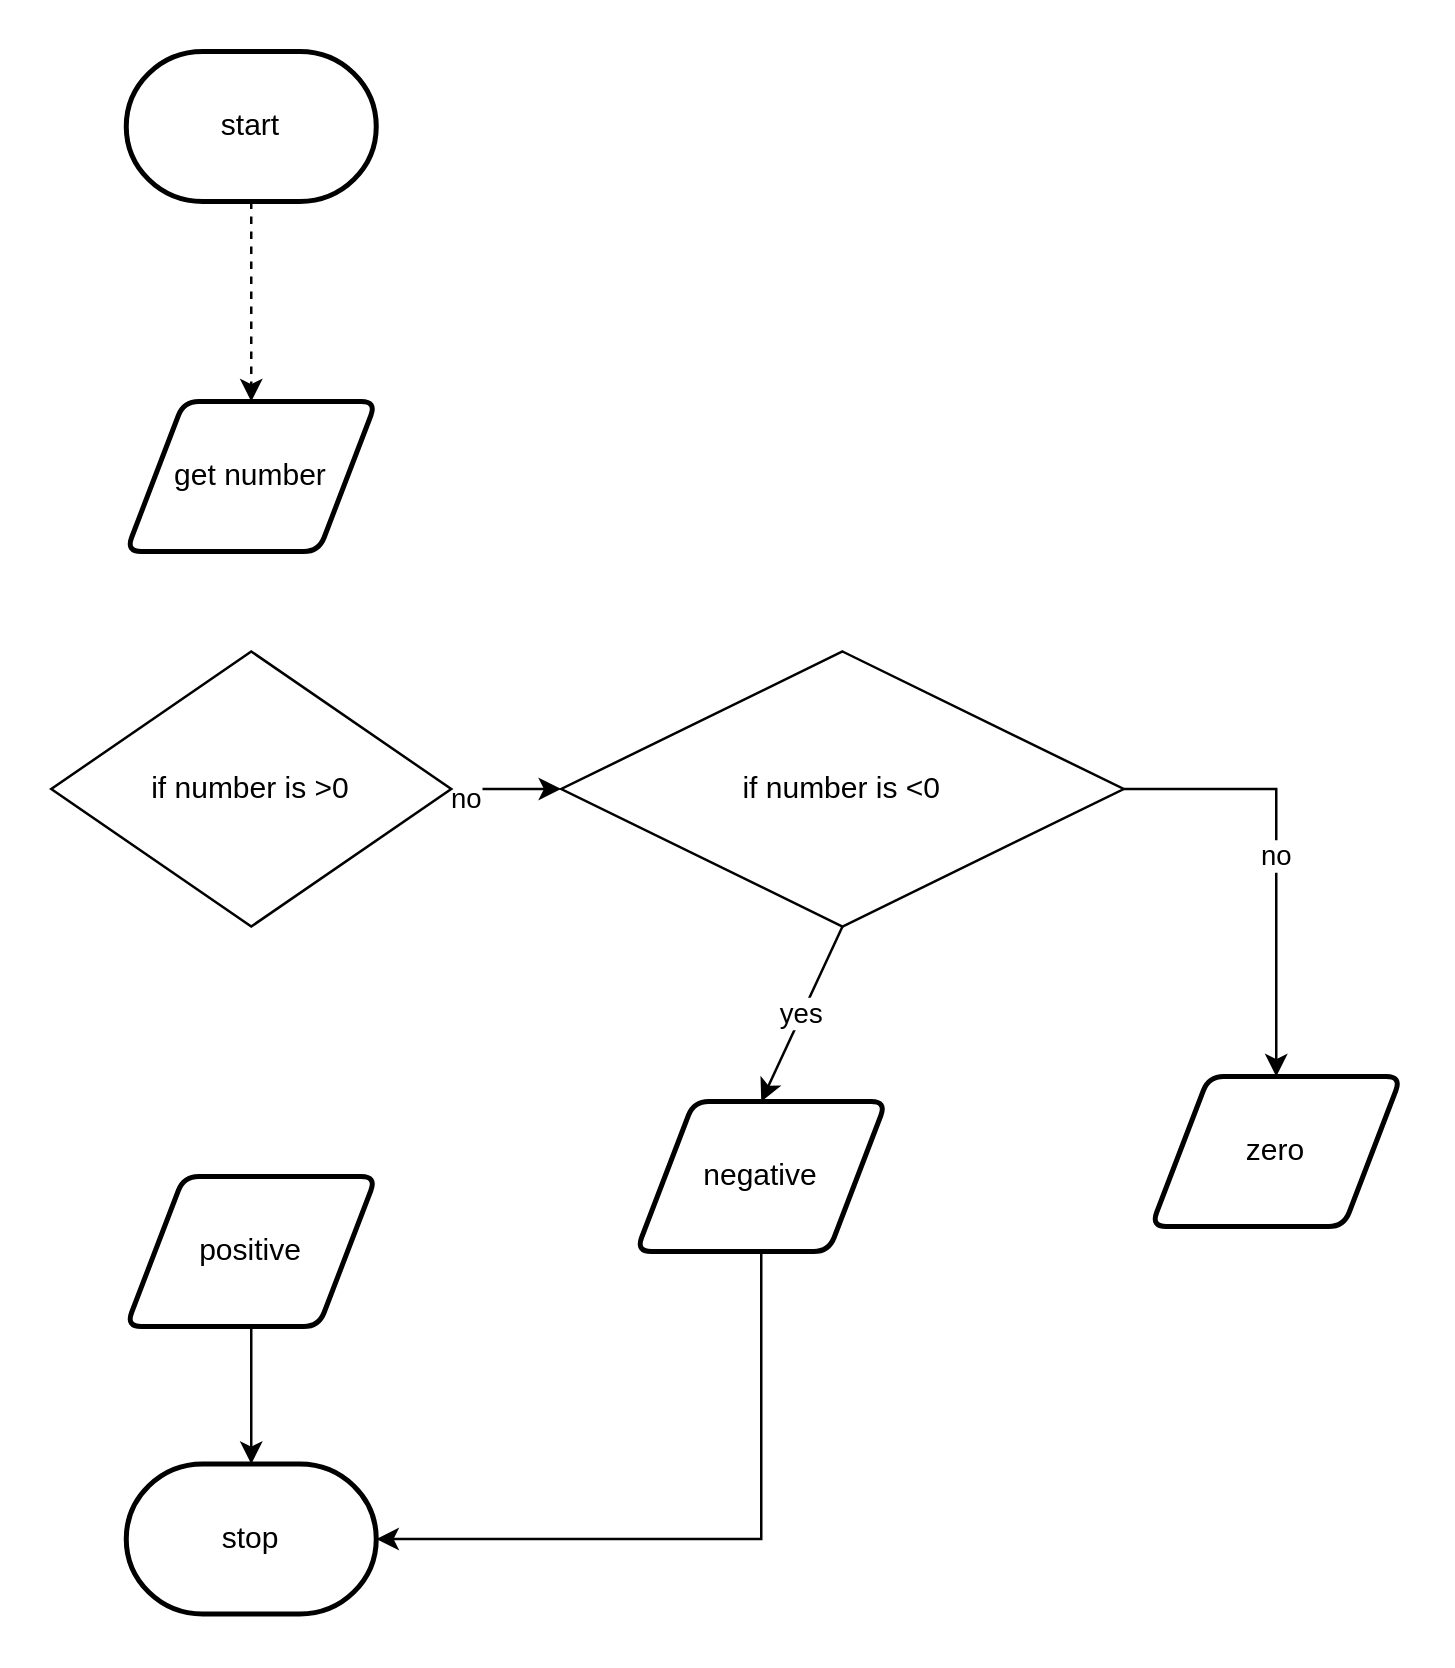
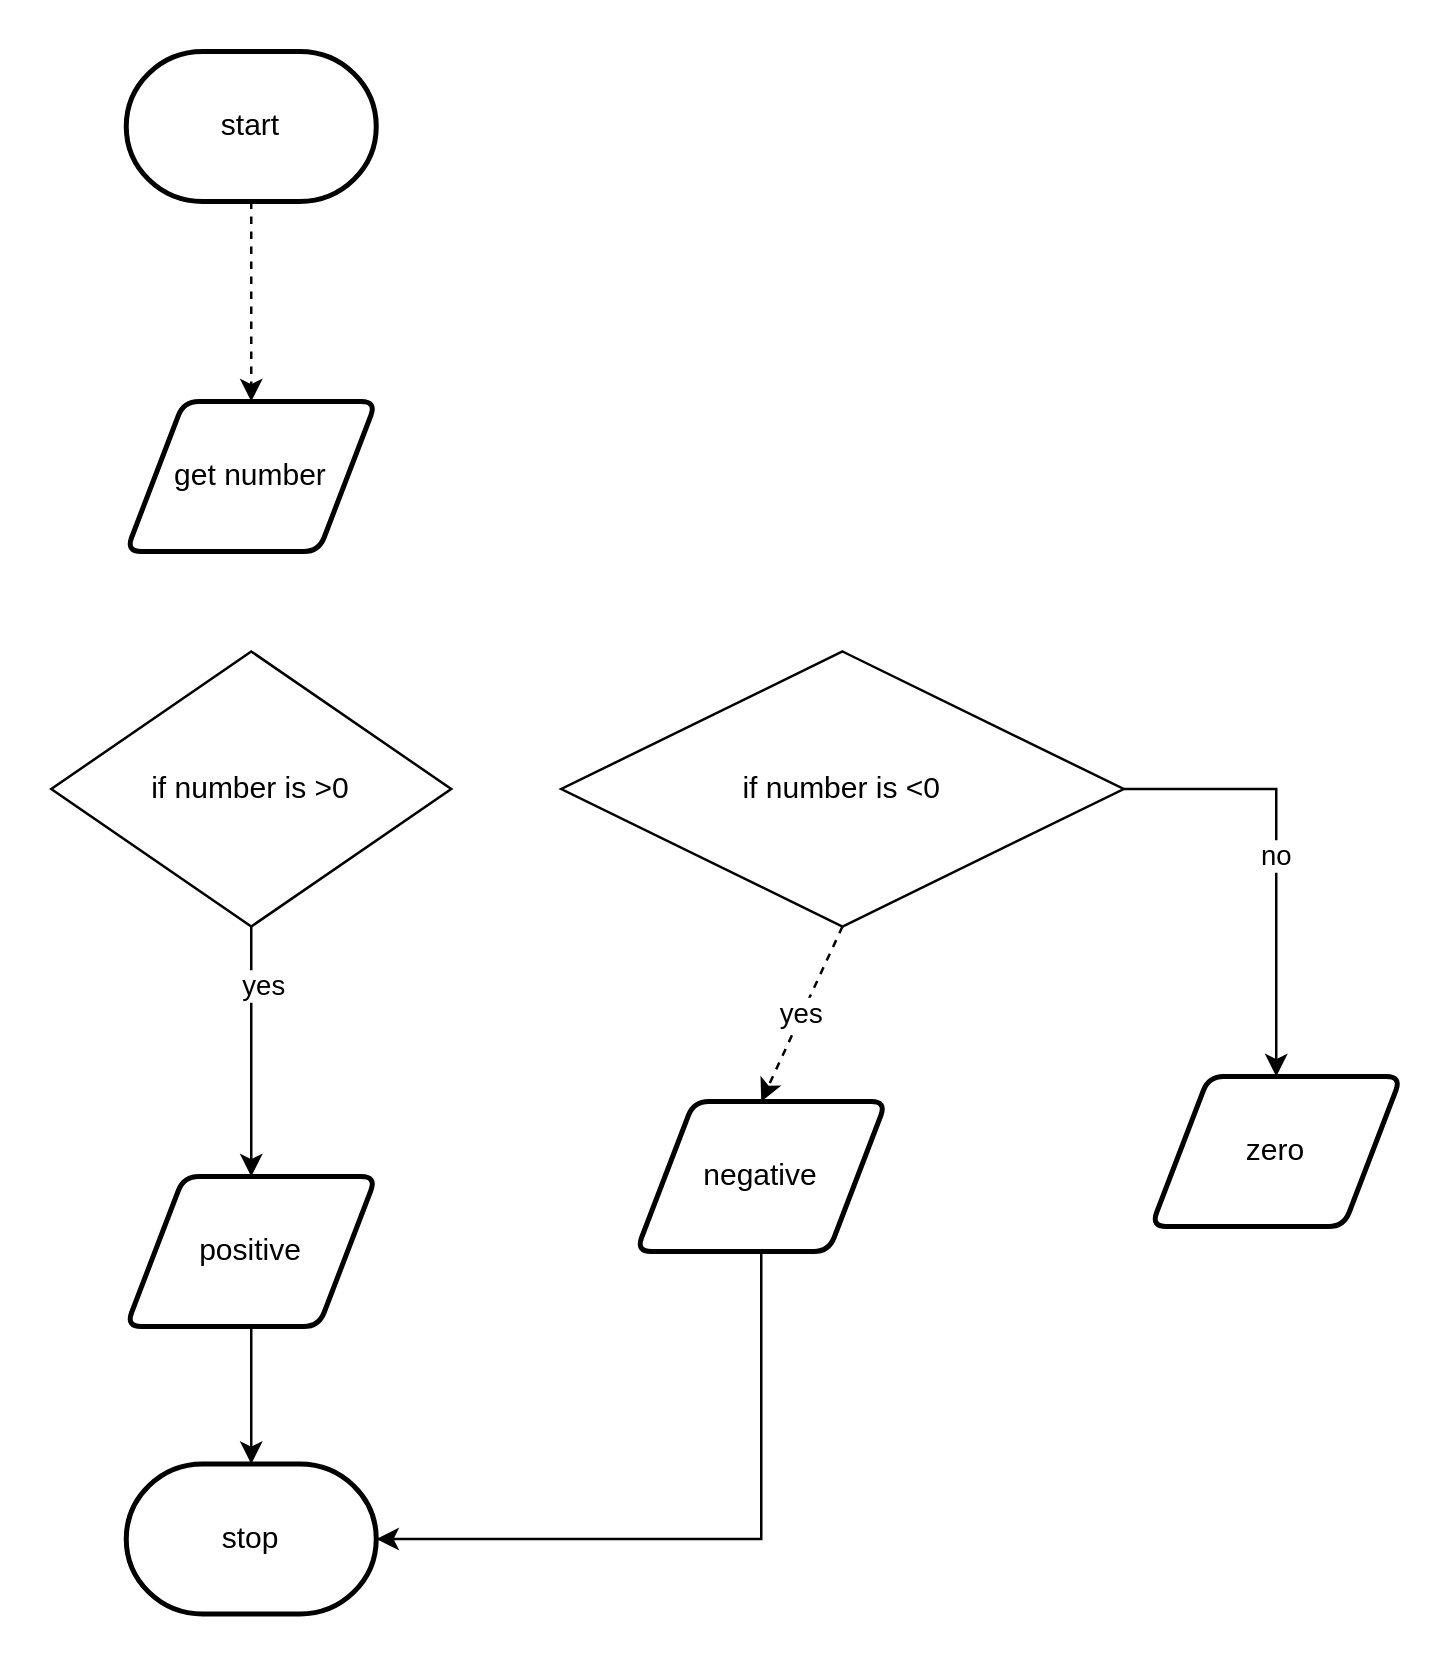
(513, 789) -> none
(825, 963) -> (825, 963)
none -> (251, 1043)
